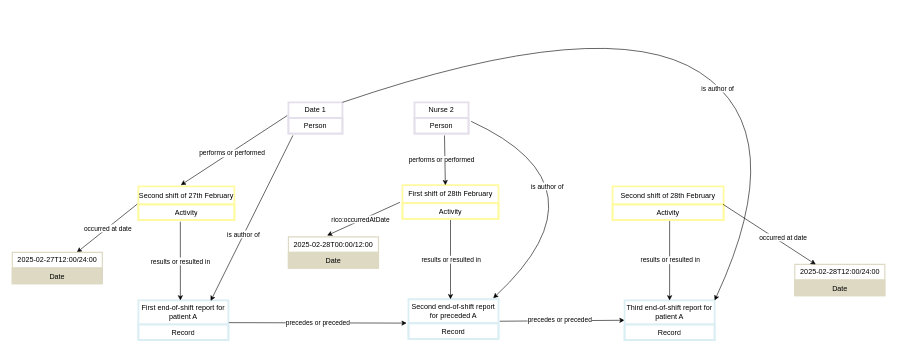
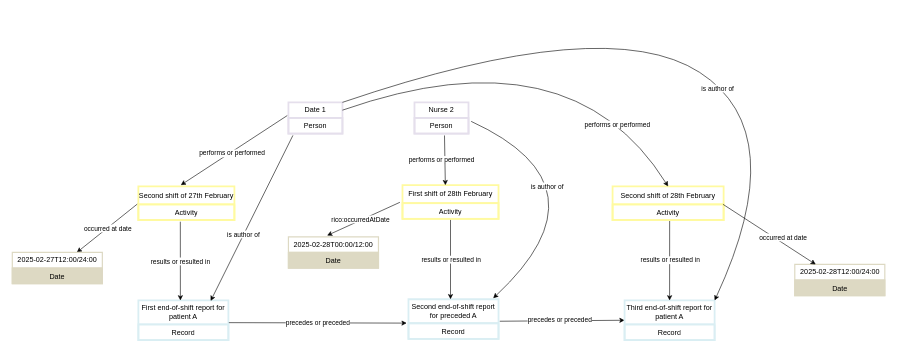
none -> (405, 92)
